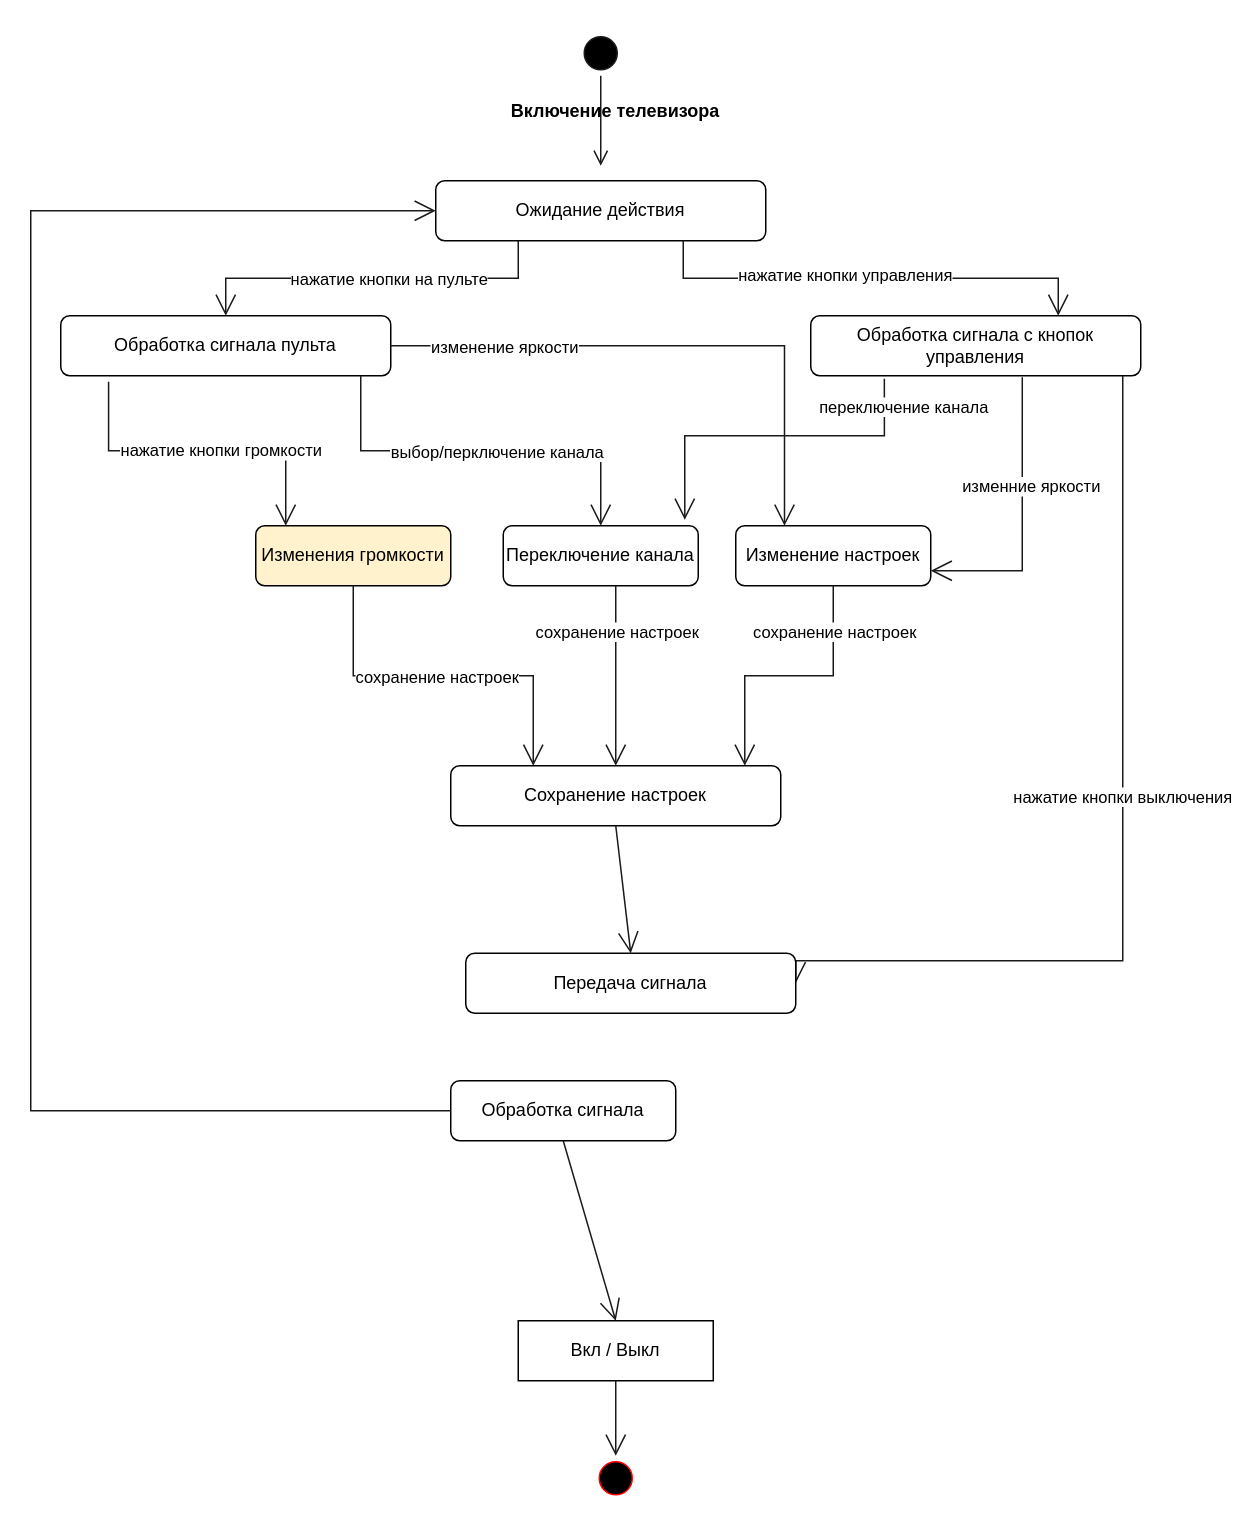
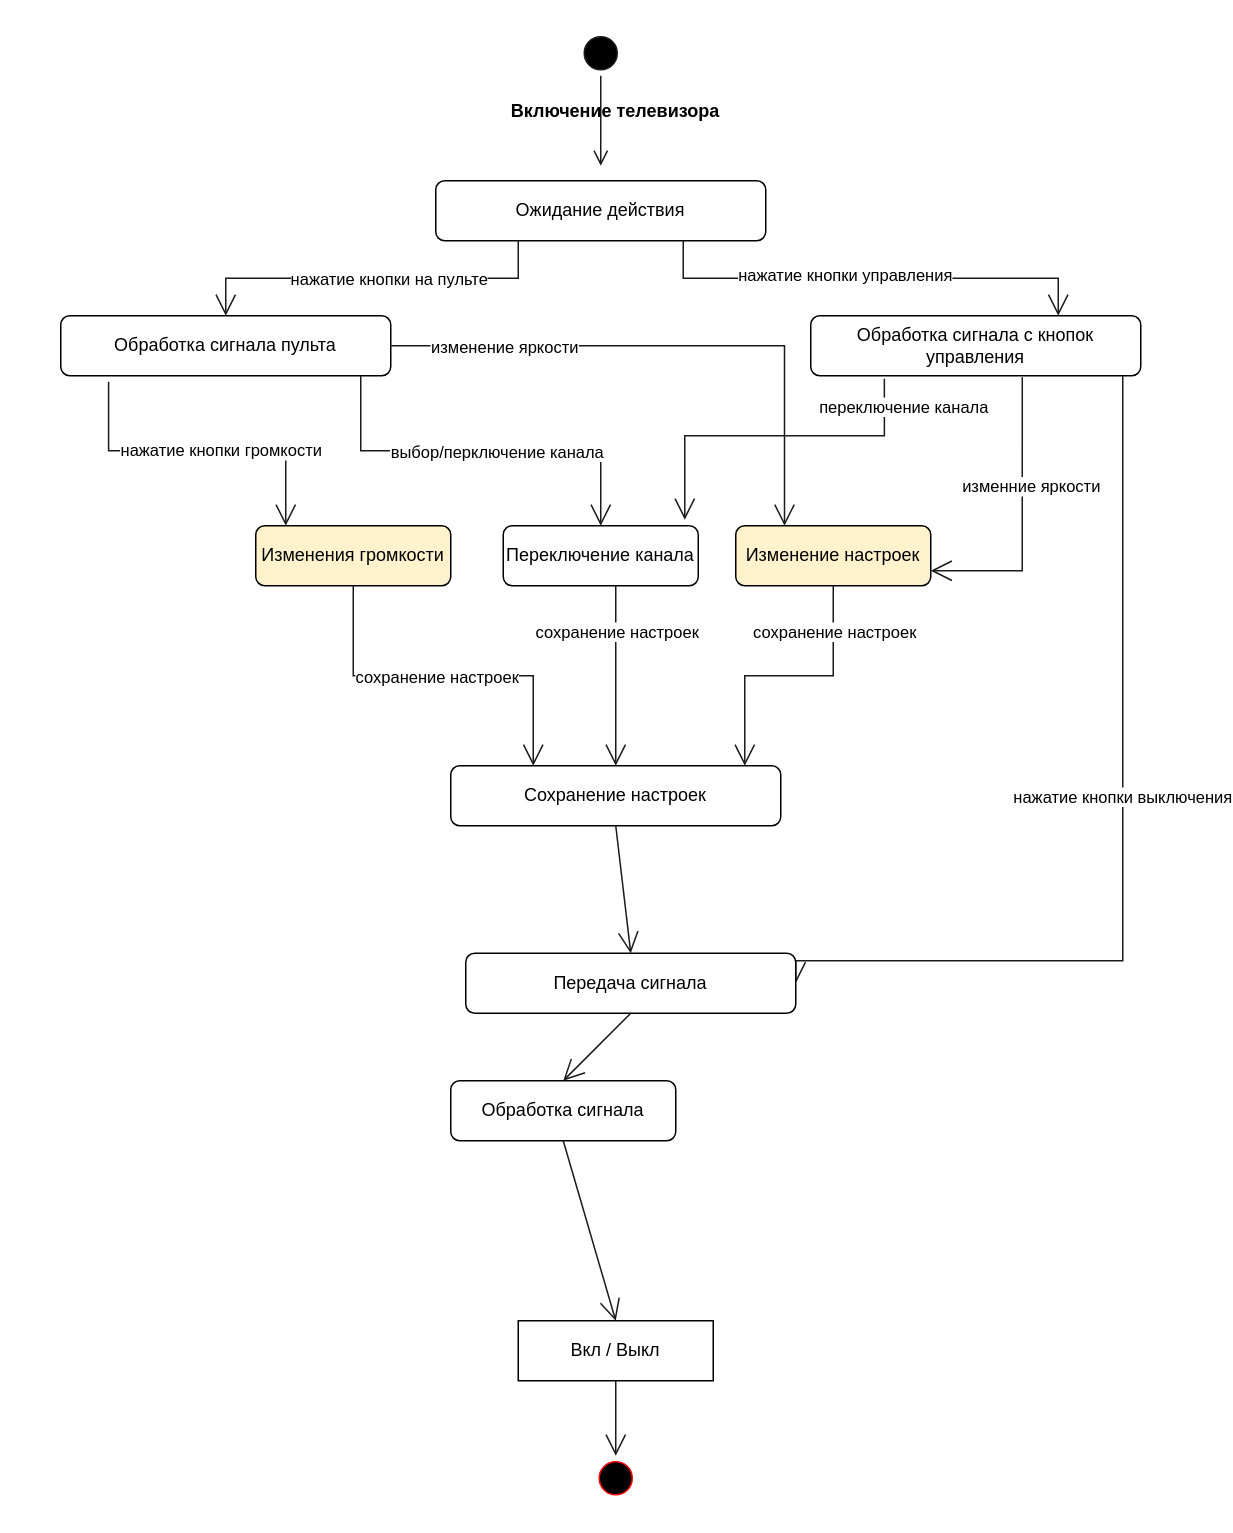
(833, 556) -> (833, 556)
(31, 671) -> none
none -> (598, 1046)
